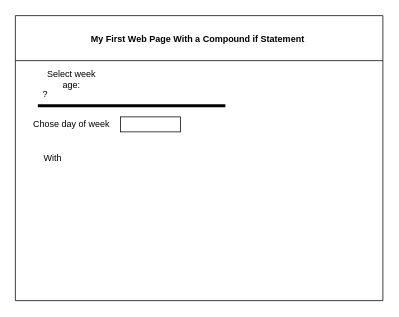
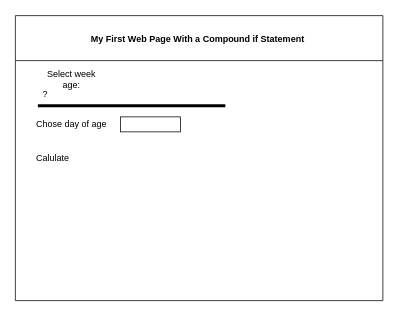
(72, 124) -> (72, 124)
(53, 158) -> (53, 158)
